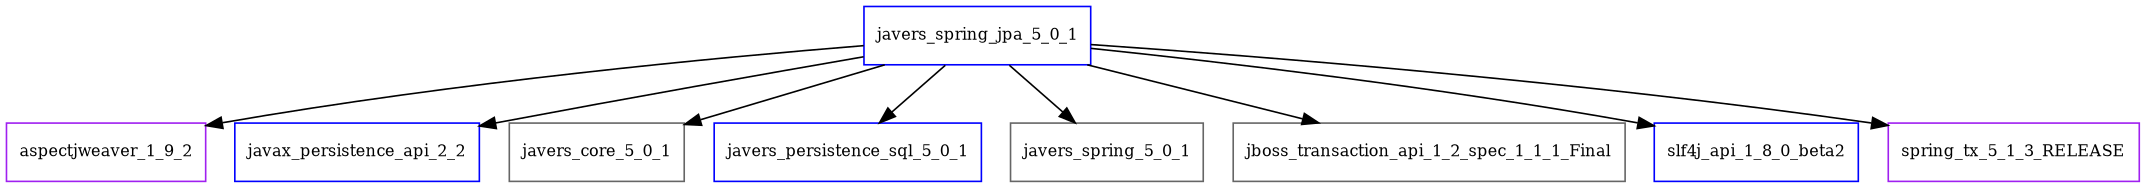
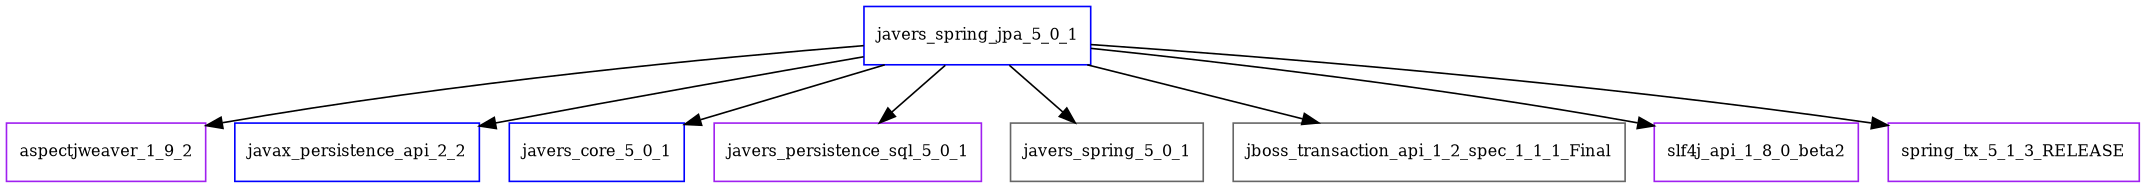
(597, 152) -> (597, 152)
(848, 152) -> (848, 152)
(1756, 152) -> (1756, 152)
